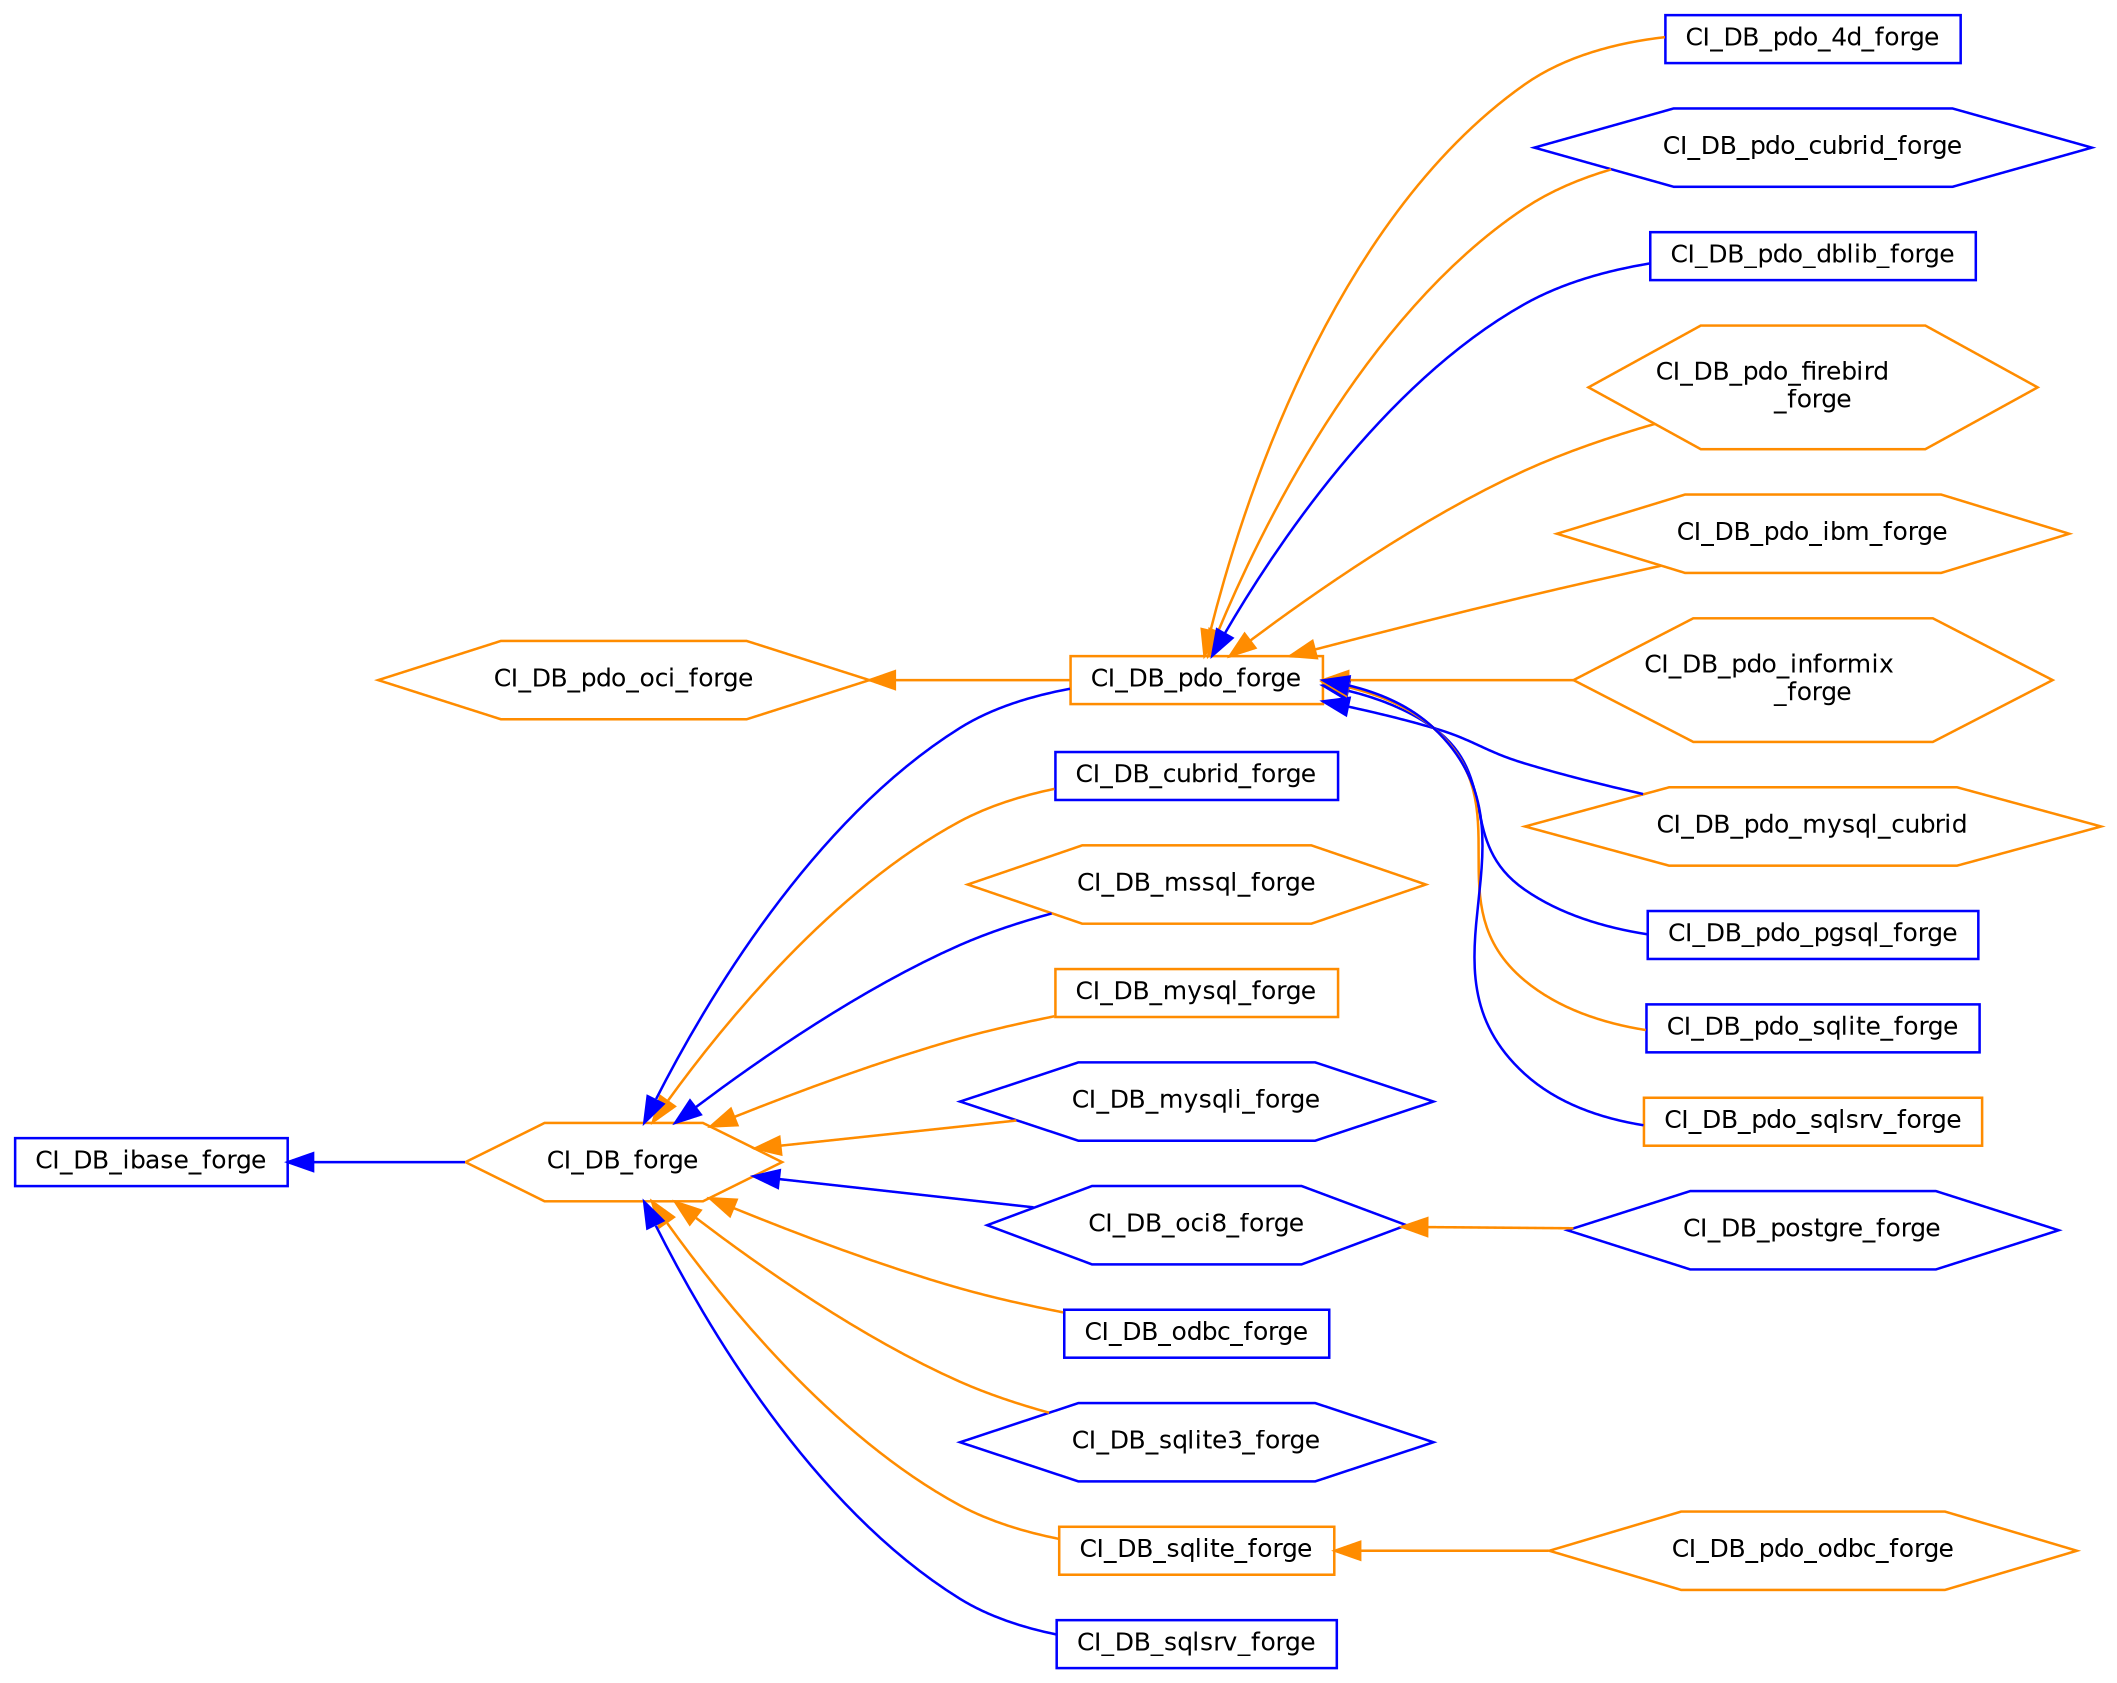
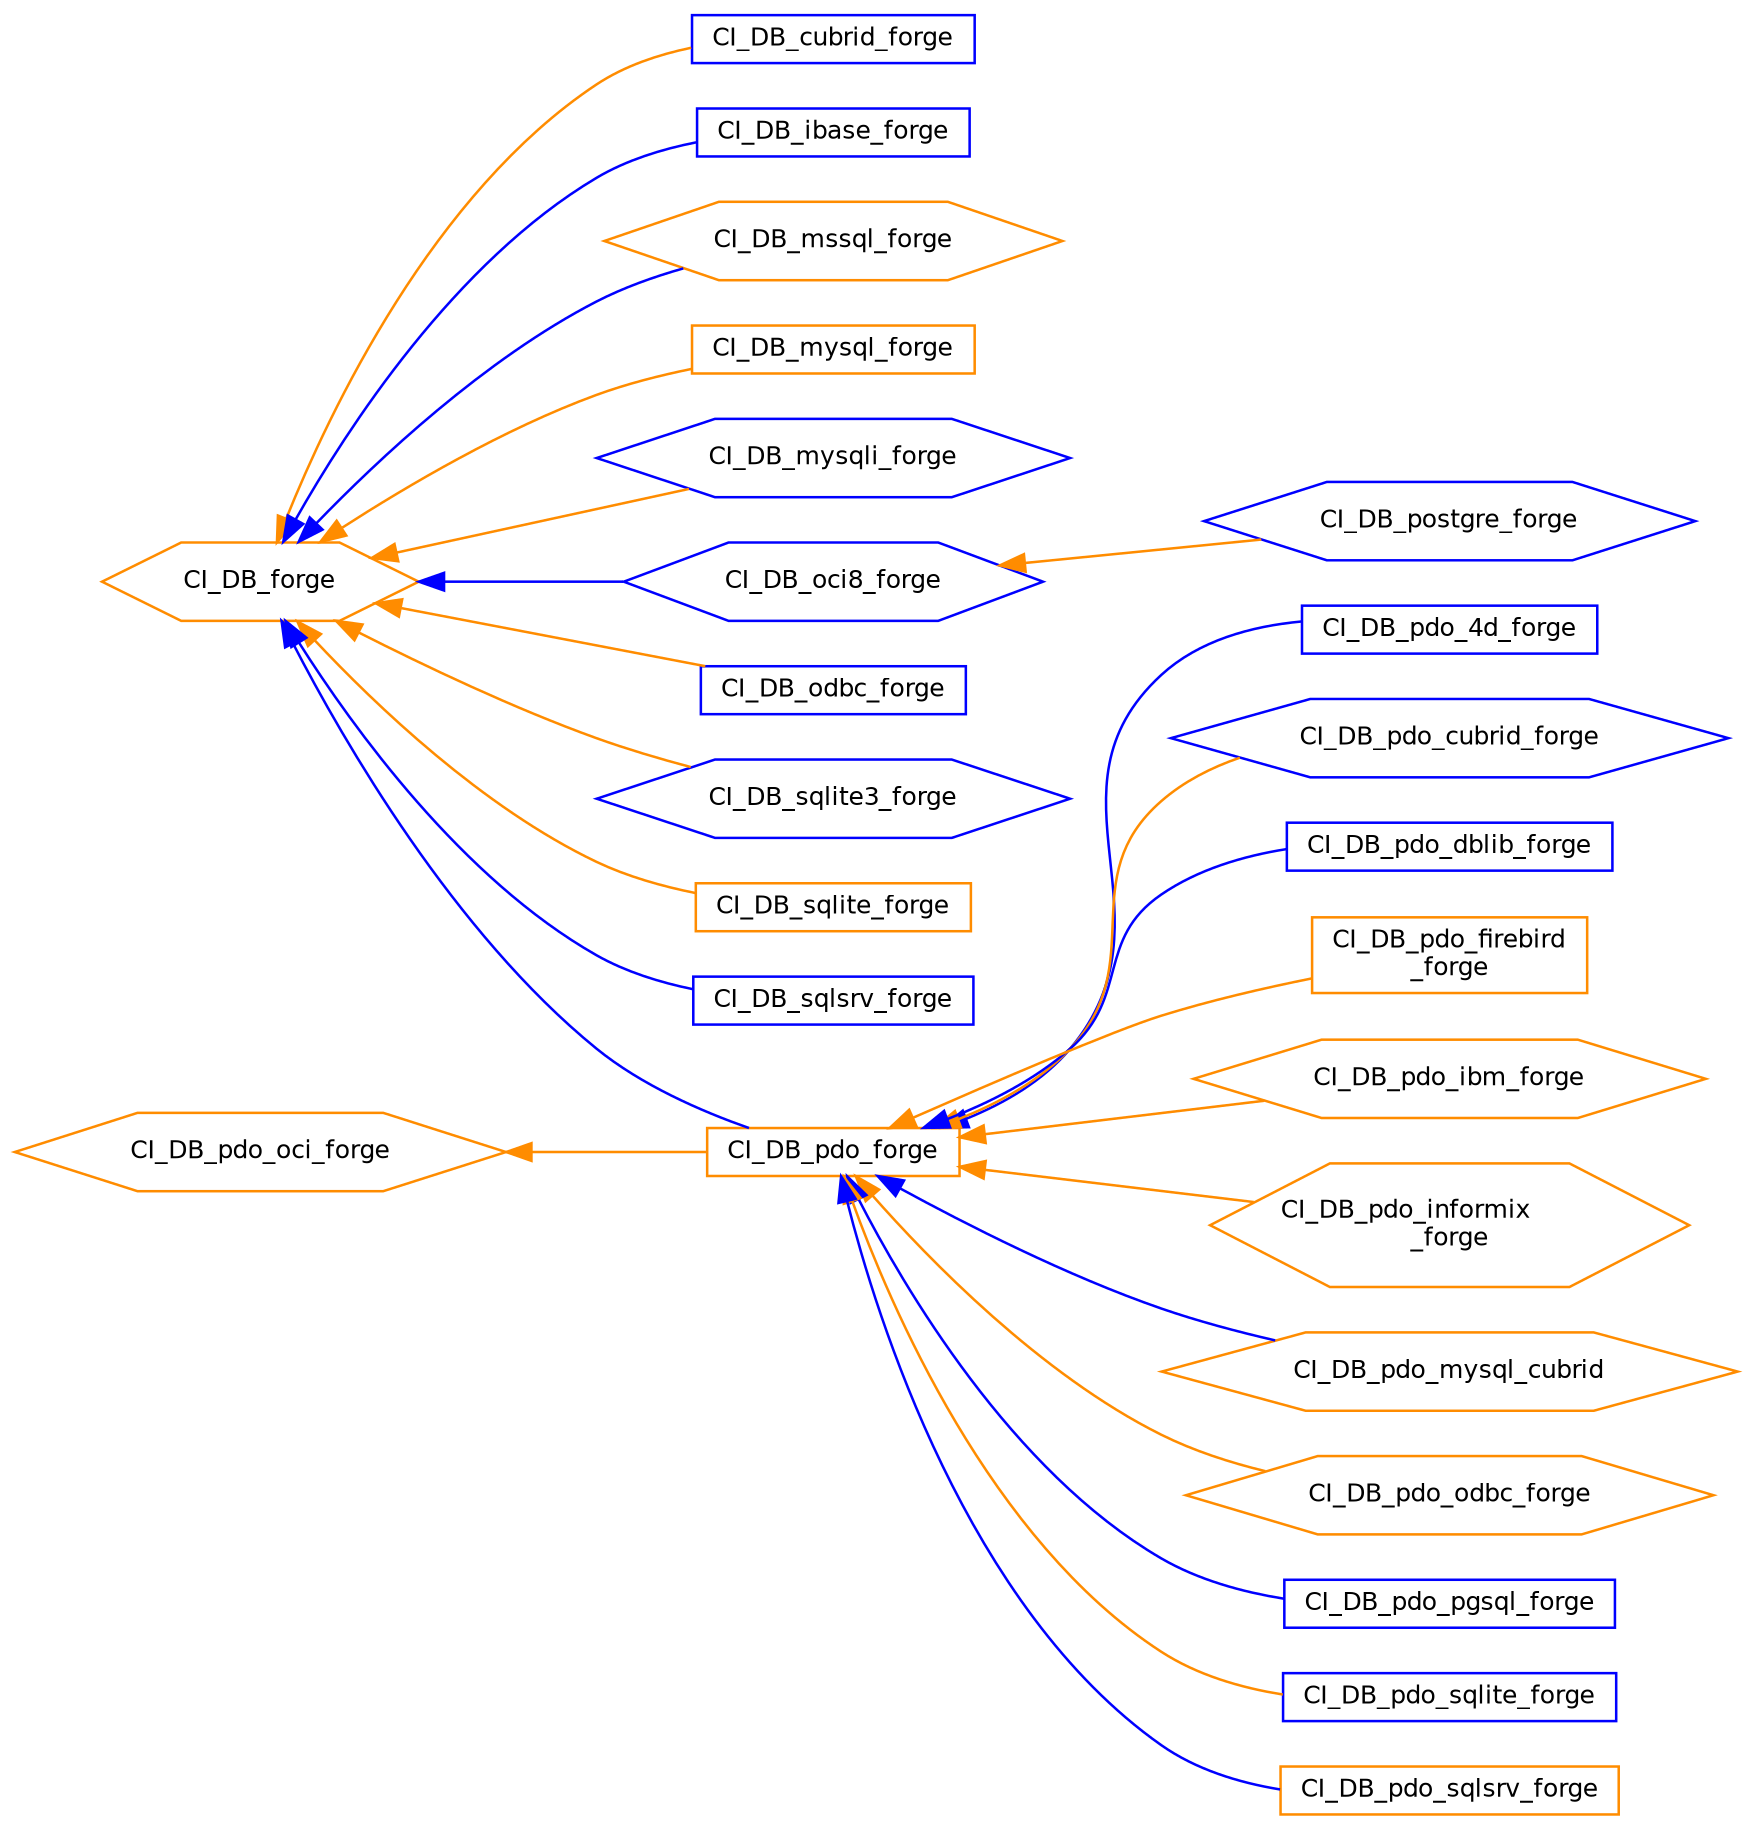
(1361, 266) -> (1109, 846)
(1813, 387) -> (1450, 955)
(389, 1162) -> (461, 291)
(1455, 1551) -> (1049, 1363)
